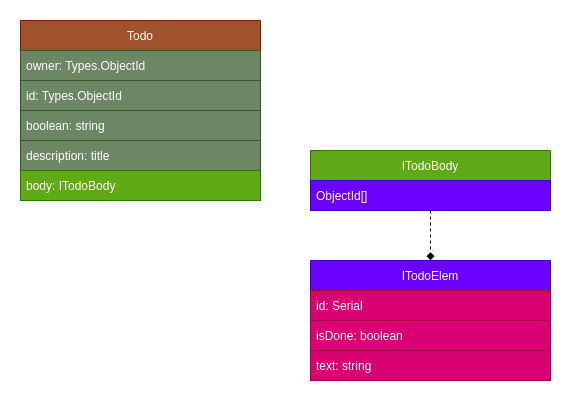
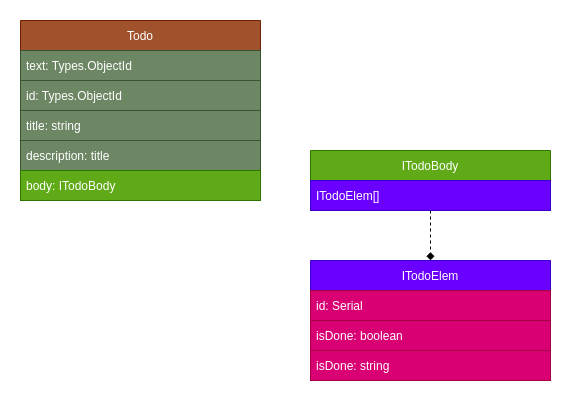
(92, 66) -> (89, 66)
(70, 126) -> (62, 126)
(350, 196) -> (351, 196)
(352, 366) -> (357, 366)
